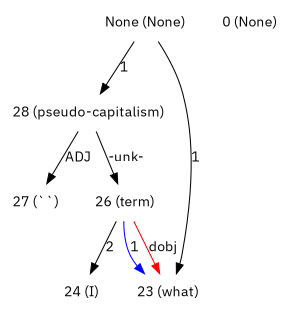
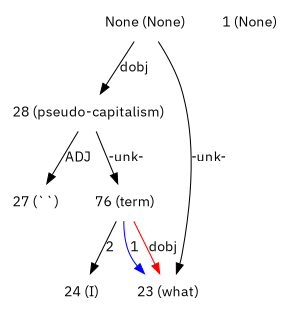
(250, 23) -> (250, 23)
(125, 68) -> (134, 68)
(196, 158) -> (209, 158)
(125, 203) -> (125, 203)
